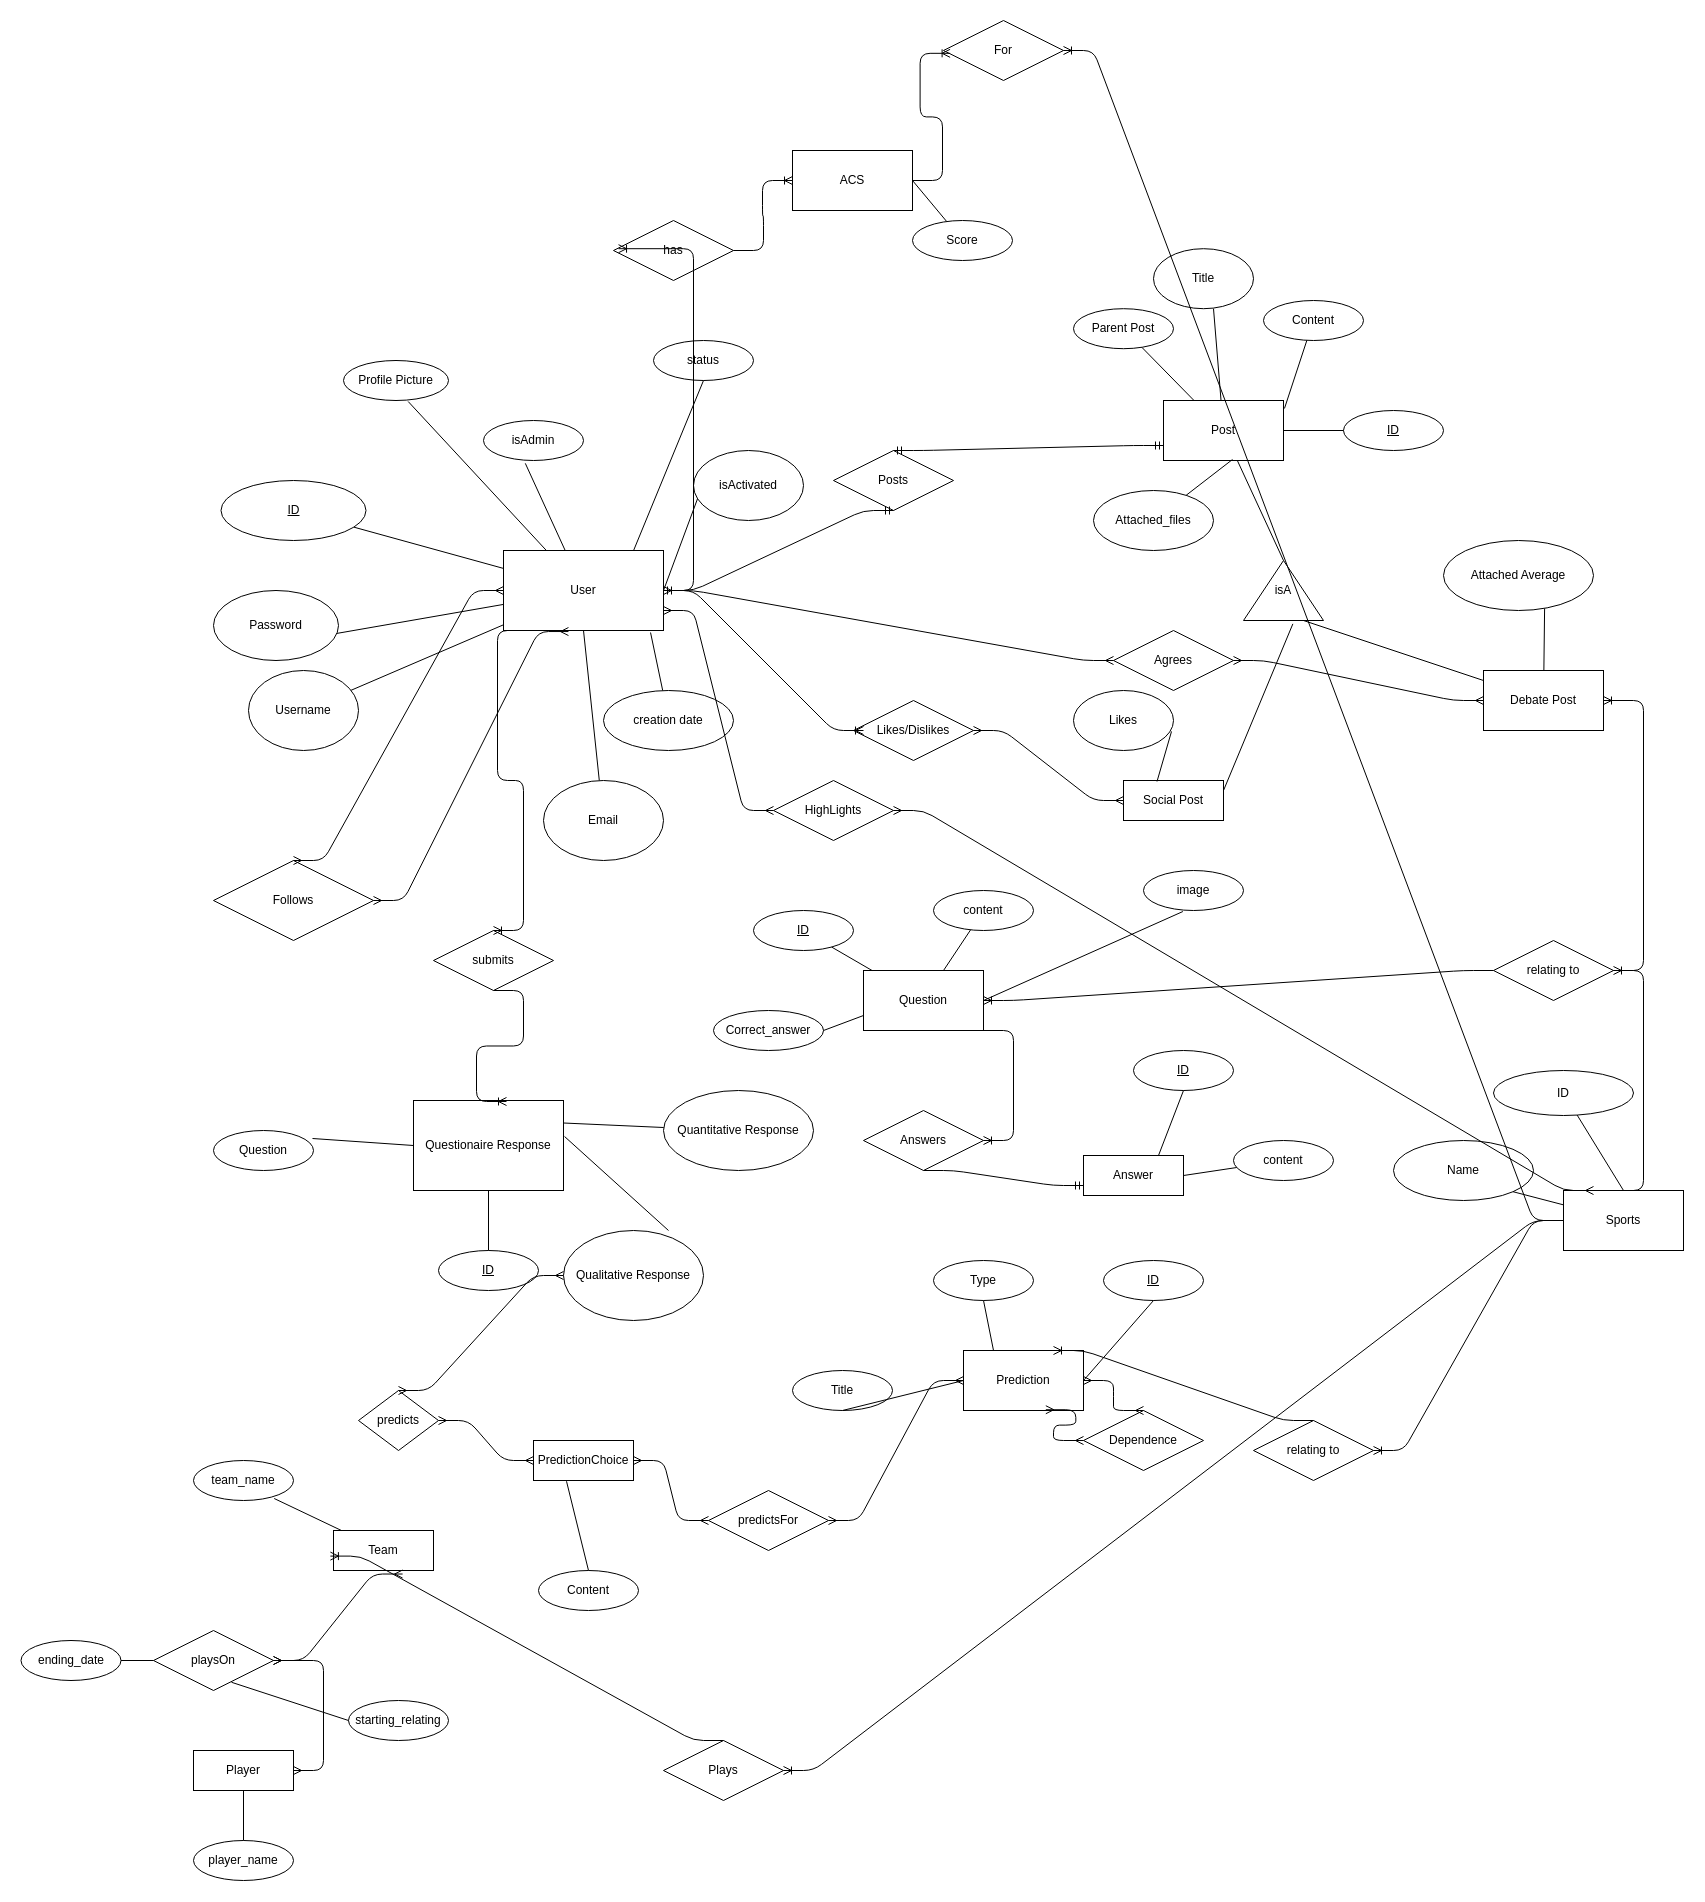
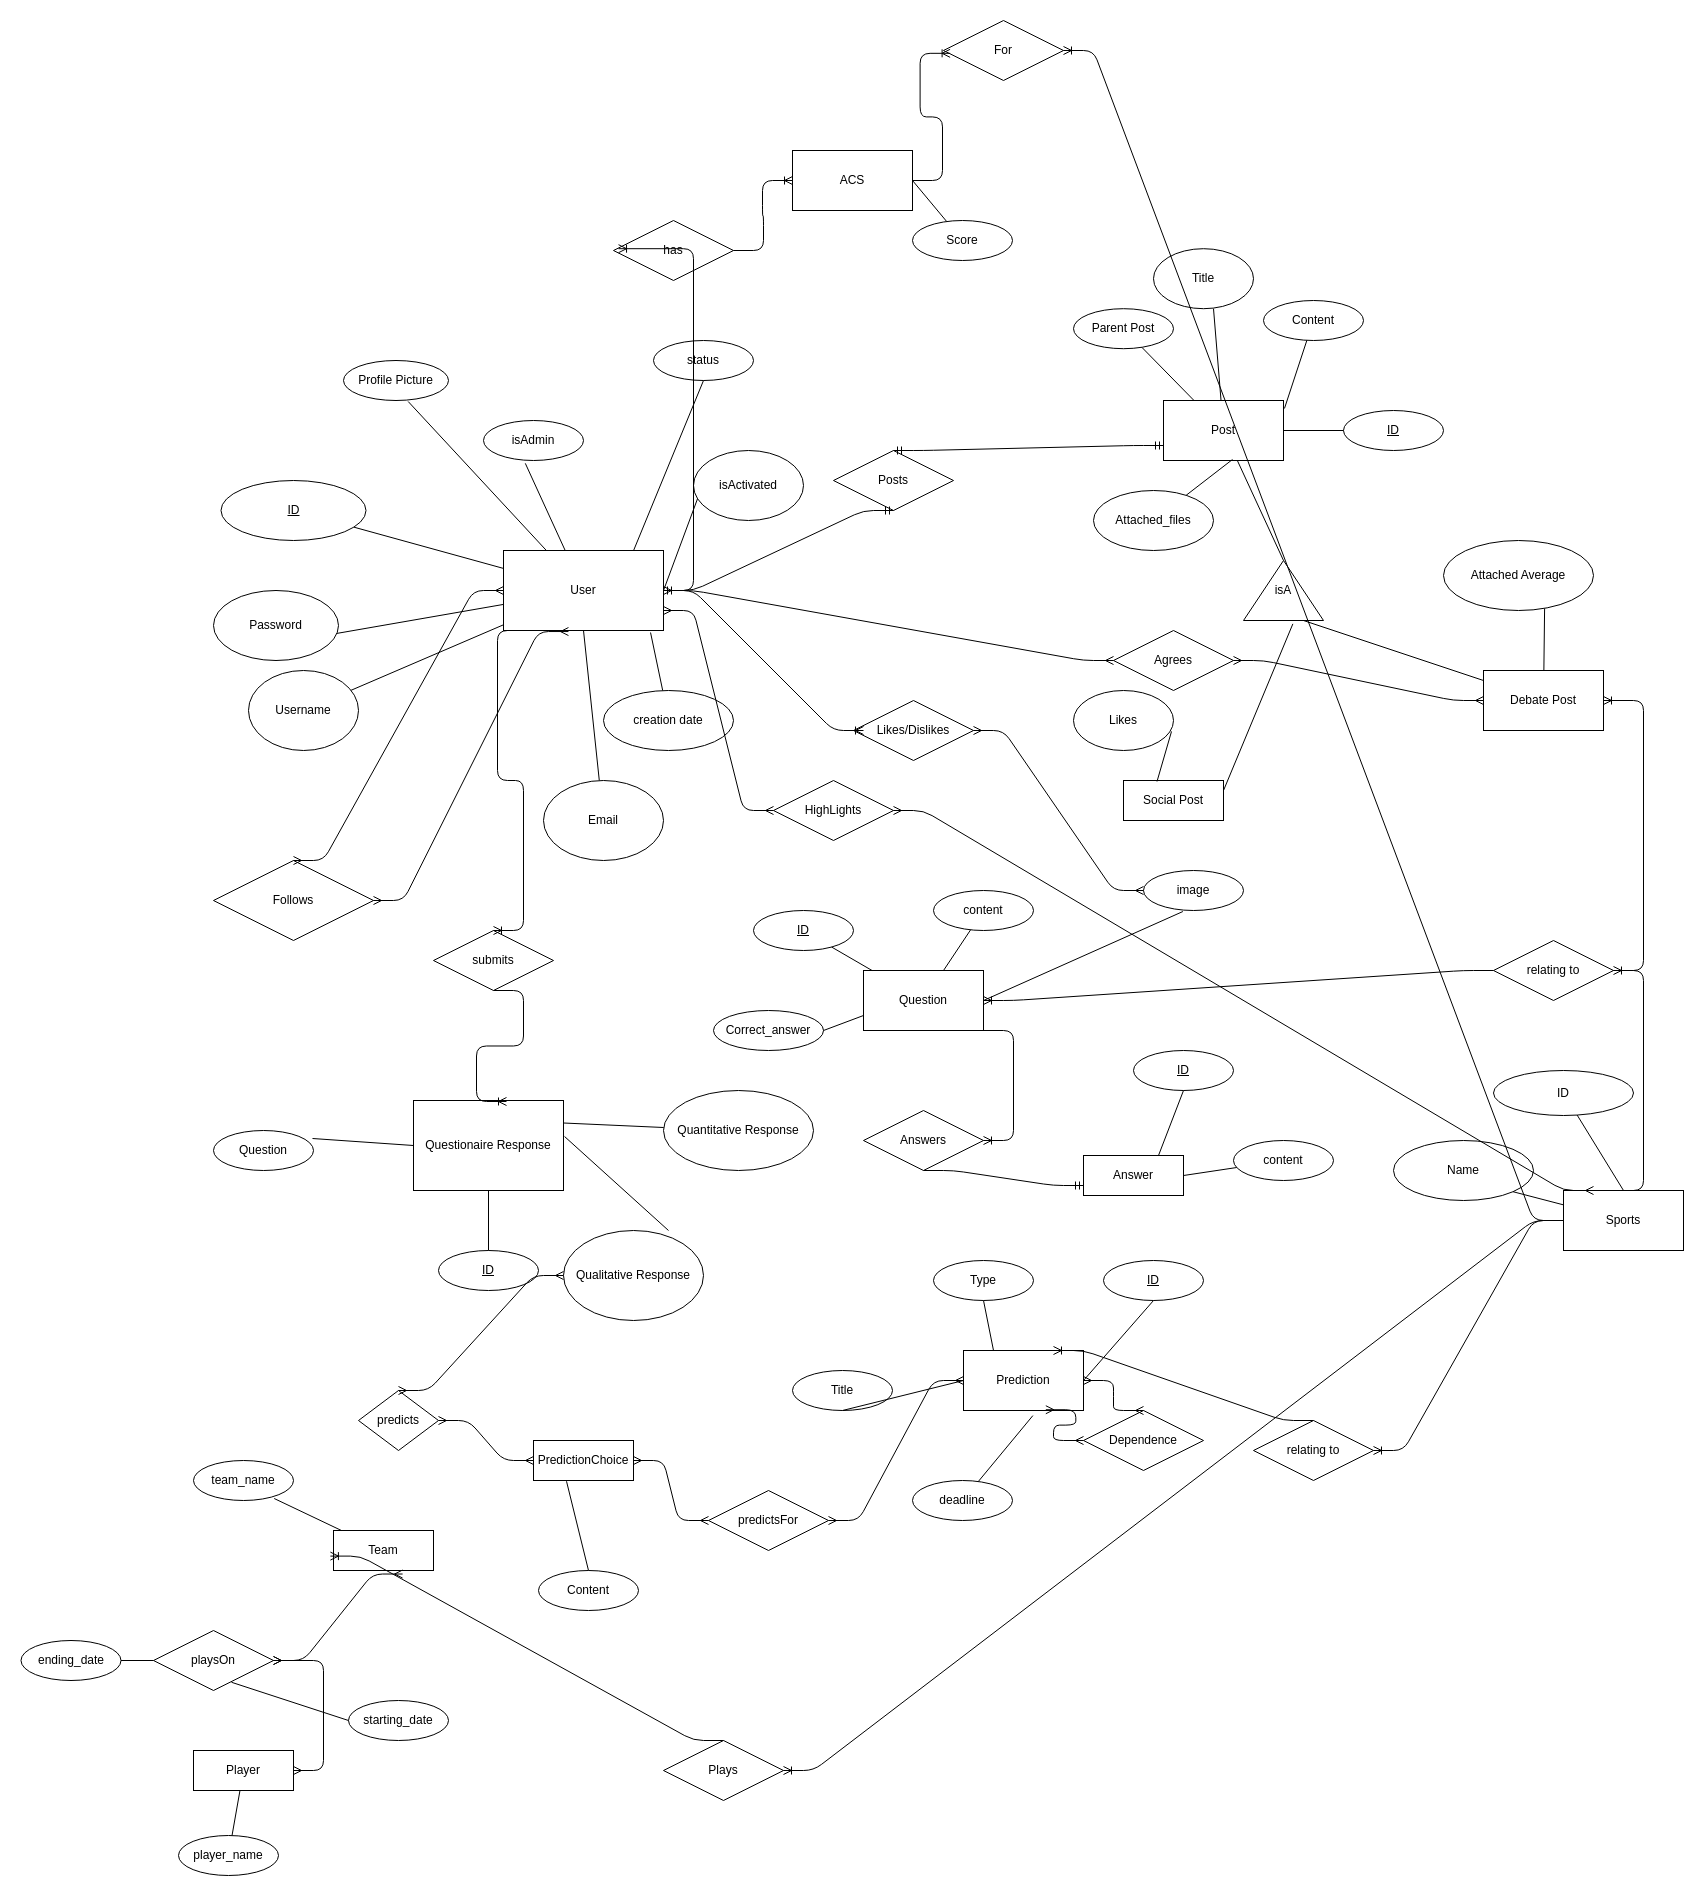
(1057, 772) -> (1065, 820)
none -> (1005, 1449)
none -> (963, 1501)
(399, 1721) -> (399, 1721)
(244, 1861) -> (229, 1856)
